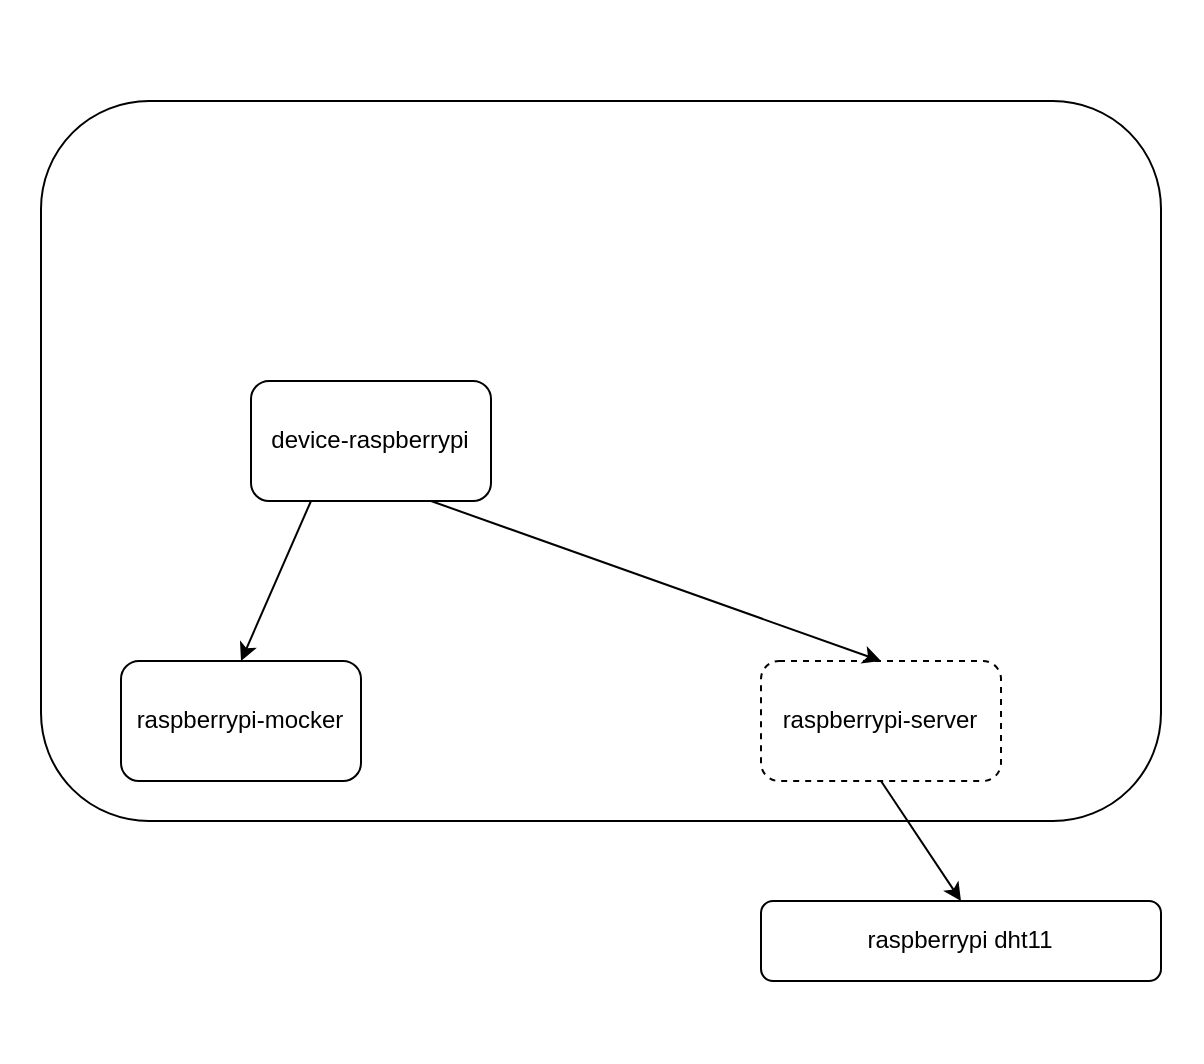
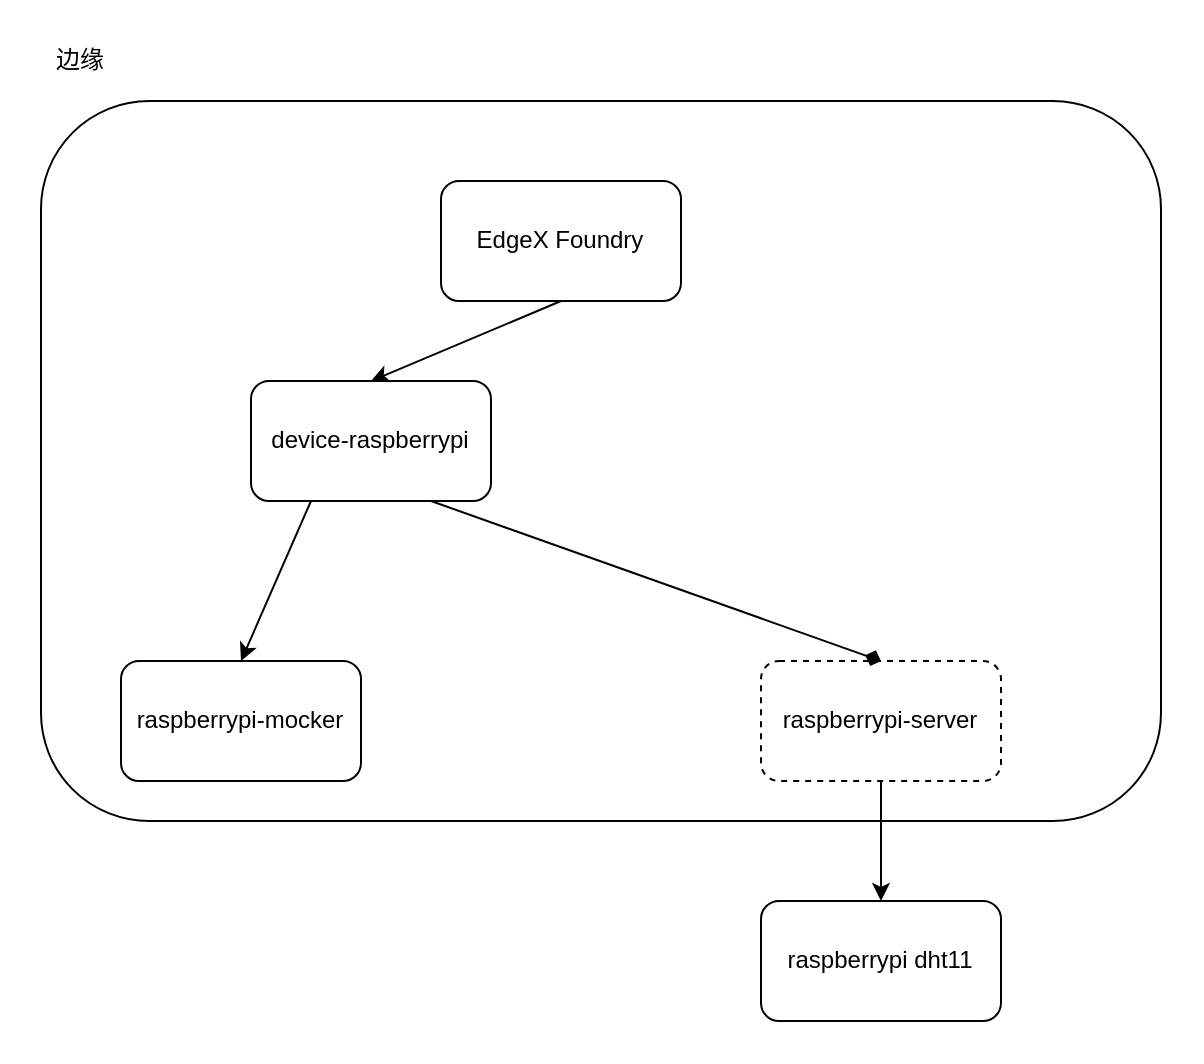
none -> (81, 61)
none -> (561, 241)
none -> (472, 338)
(866, 656) -> (865, 655)
(961, 941) -> (881, 961)
